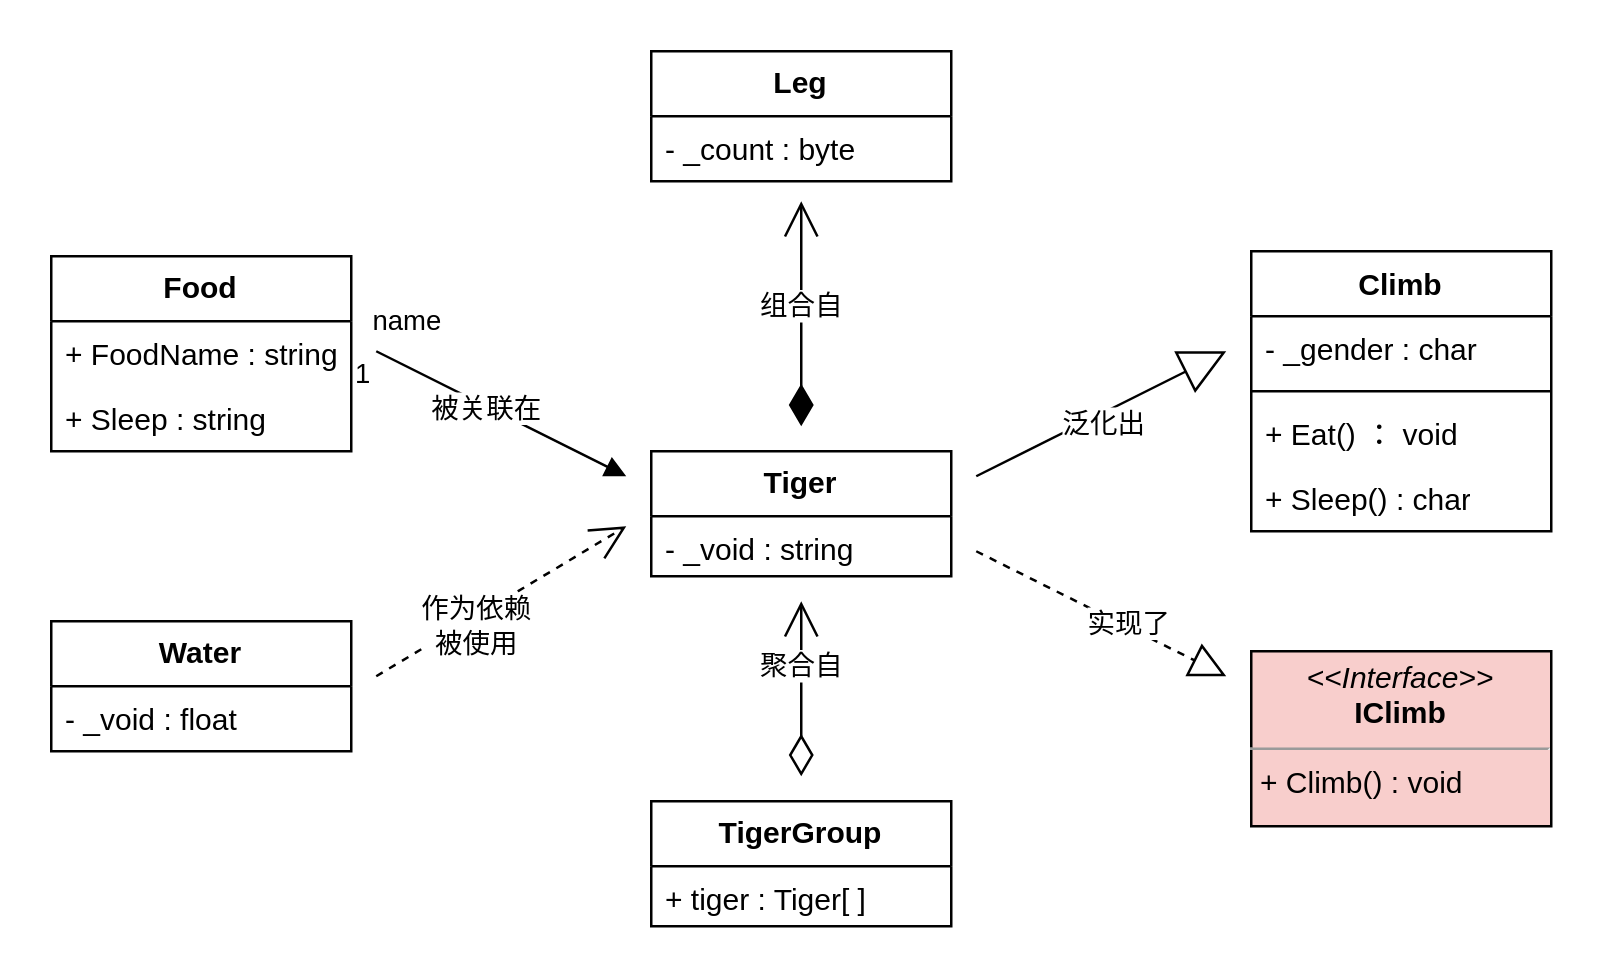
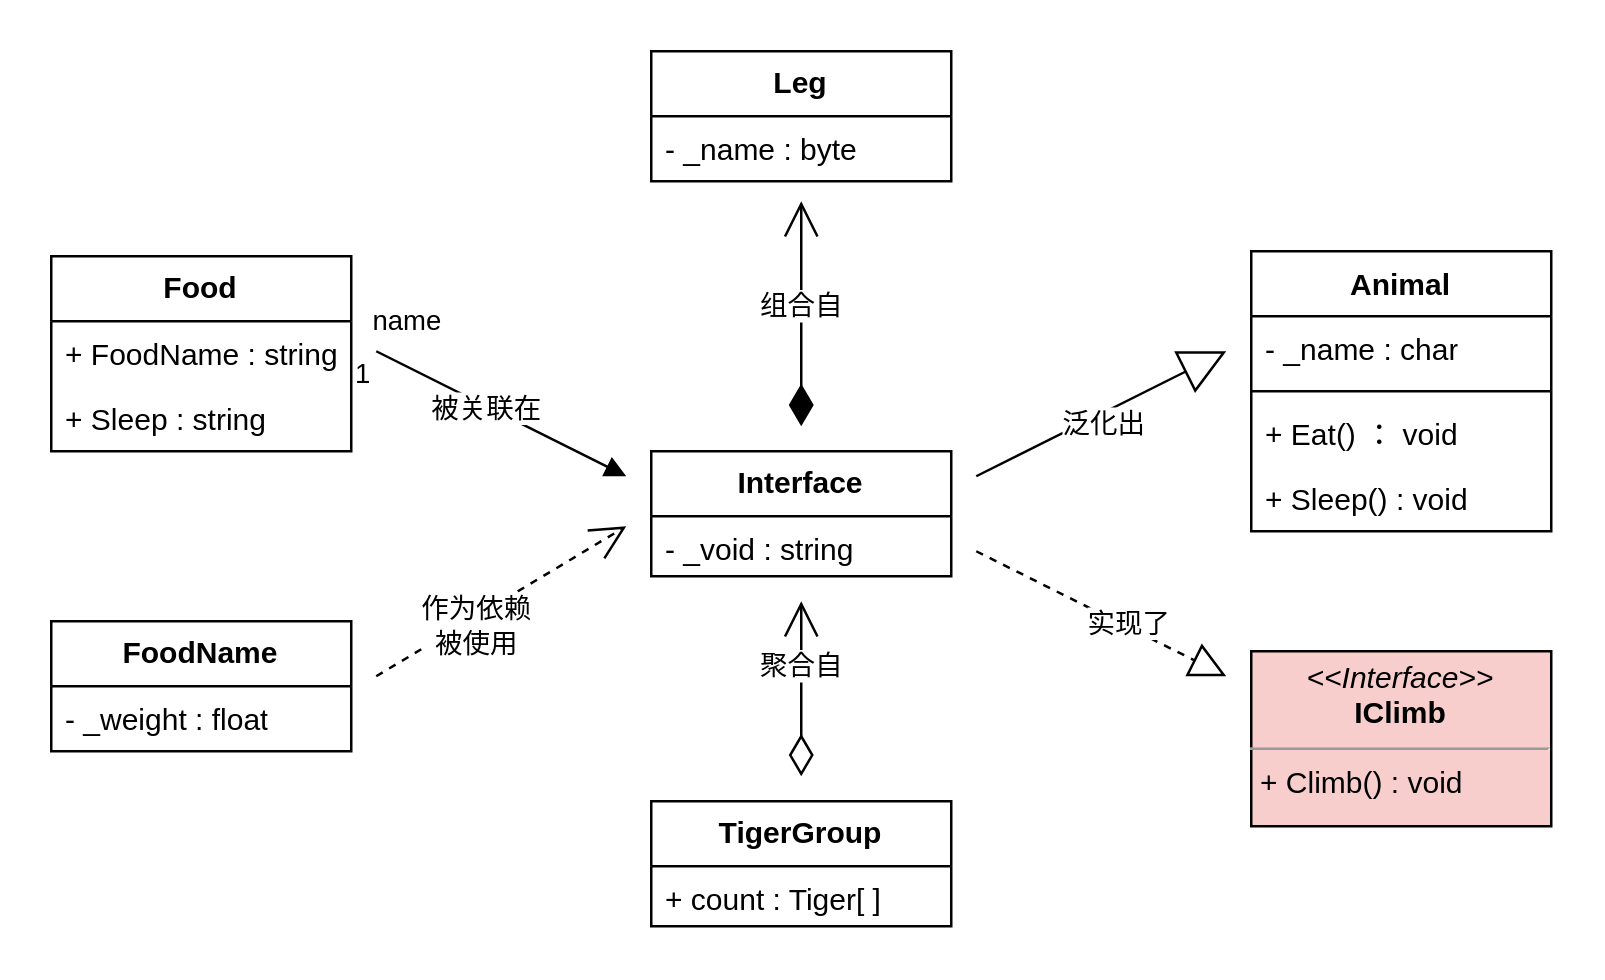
(777, 152) -> (768, 152)
(1401, 287) -> (1401, 287)
(1385, 352) -> (1368, 352)
(801, 484) -> (801, 484)
(1381, 502) -> (1377, 502)
(201, 654) -> (201, 654)
(169, 722) -> (186, 722)
(790, 902) -> (794, 902)
